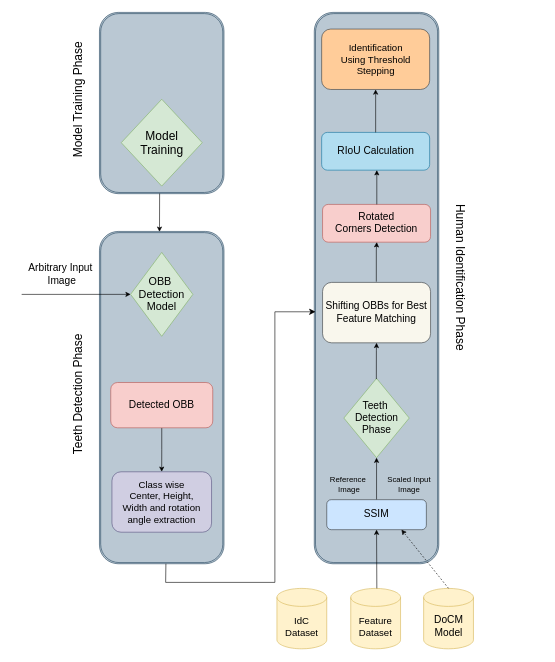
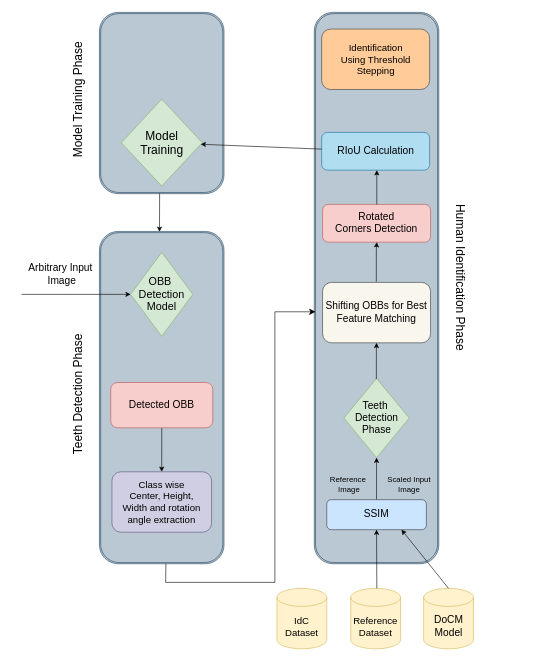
(376, 113) -> (272, 147)
(427, 561) -> (427, 561)
(376, 626) -> (376, 626)
